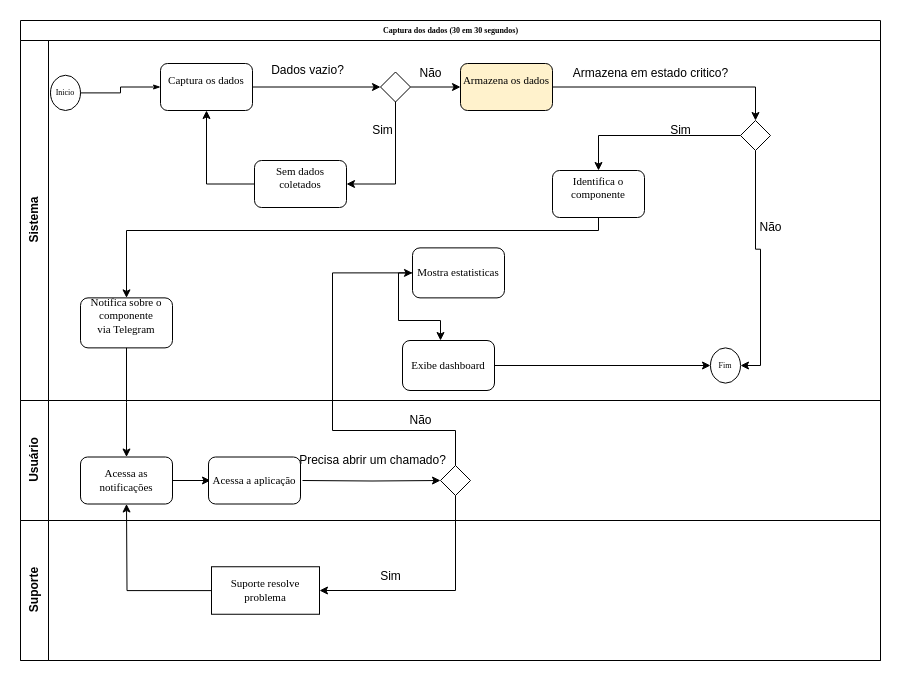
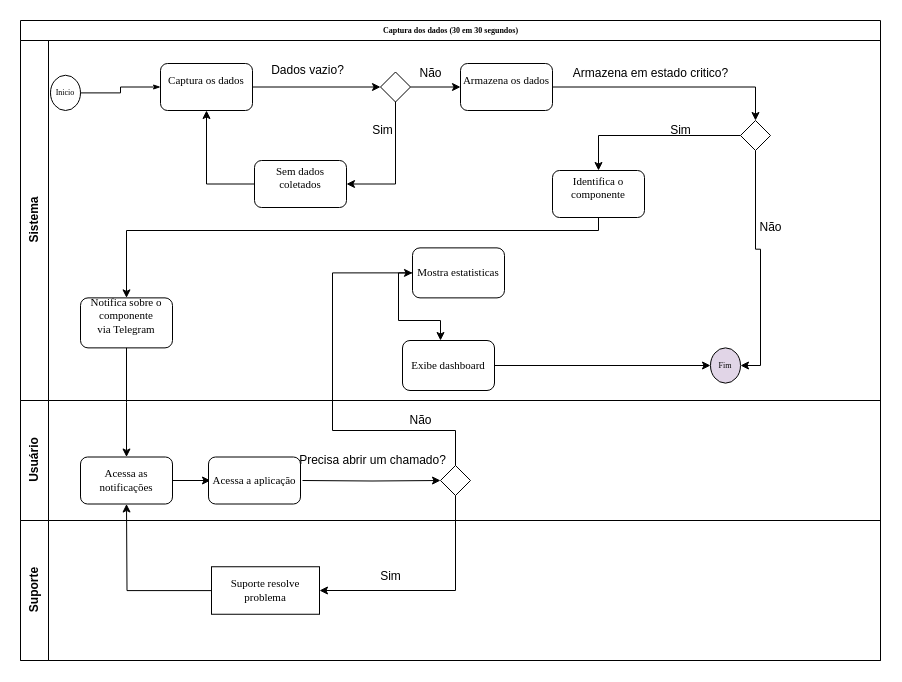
(507, 87) -> (507, 87)
(726, 366) -> (726, 366)
